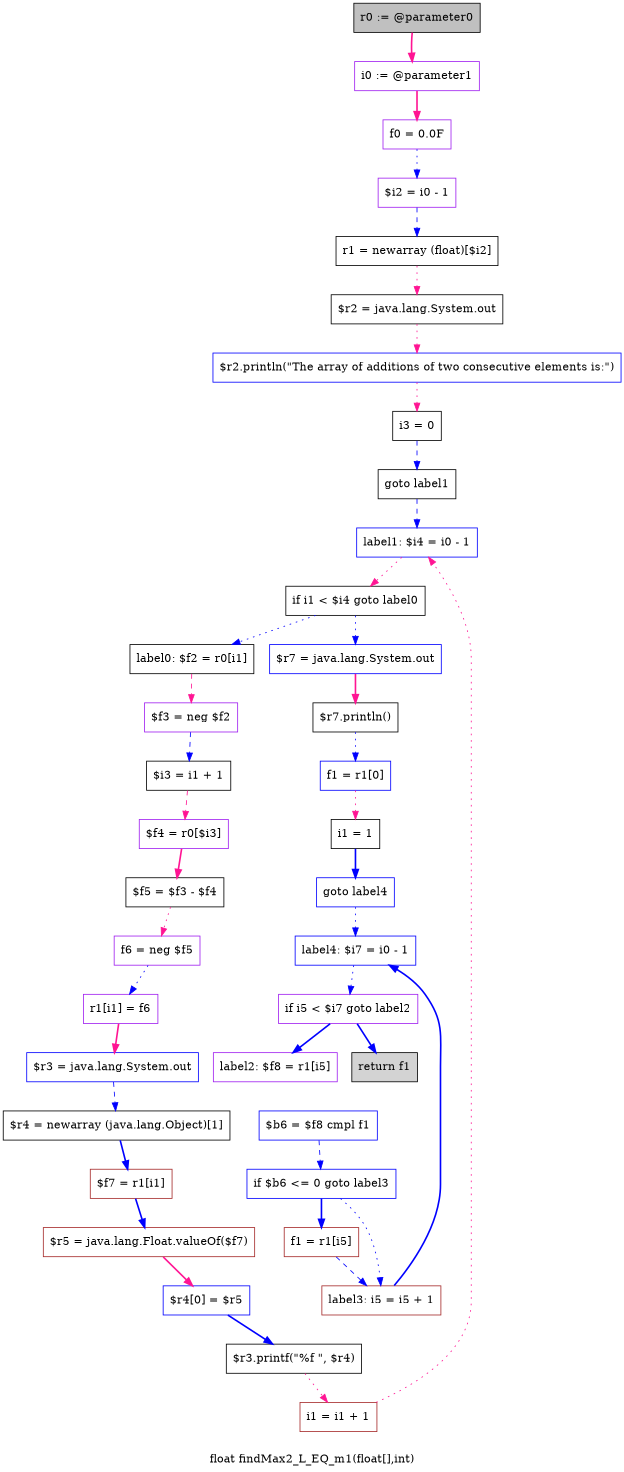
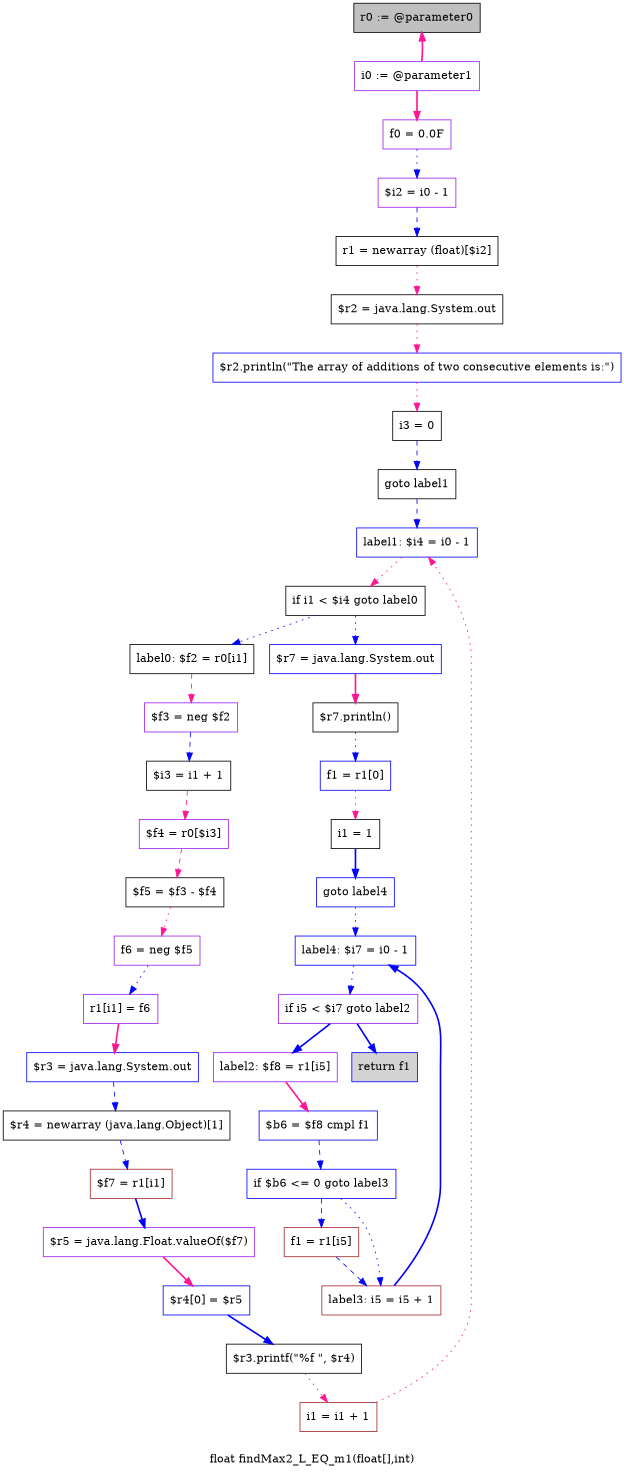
(412, 43) -> (422, 51)
(180, 859) -> (180, 859)
(385, 1067) -> (385, 1067)
none -> (294, 1093)
(123, 1151) -> (123, 1151)
(321, 1209) -> (321, 1209)
(149, 1242) -> (149, 1242)
